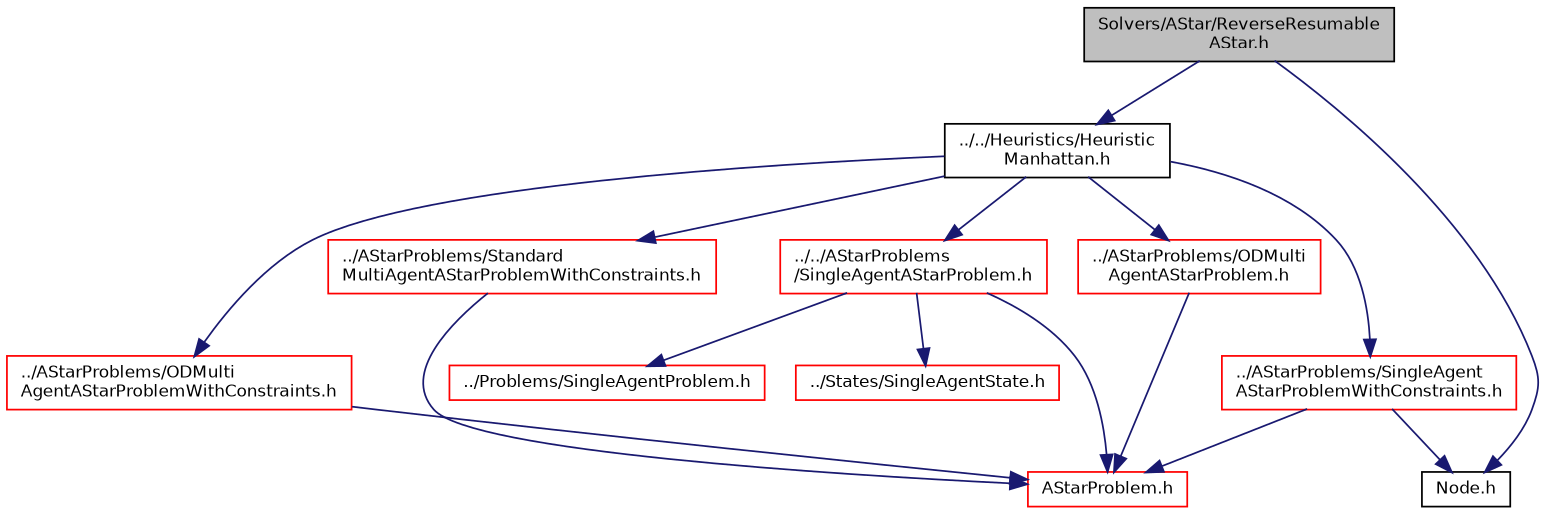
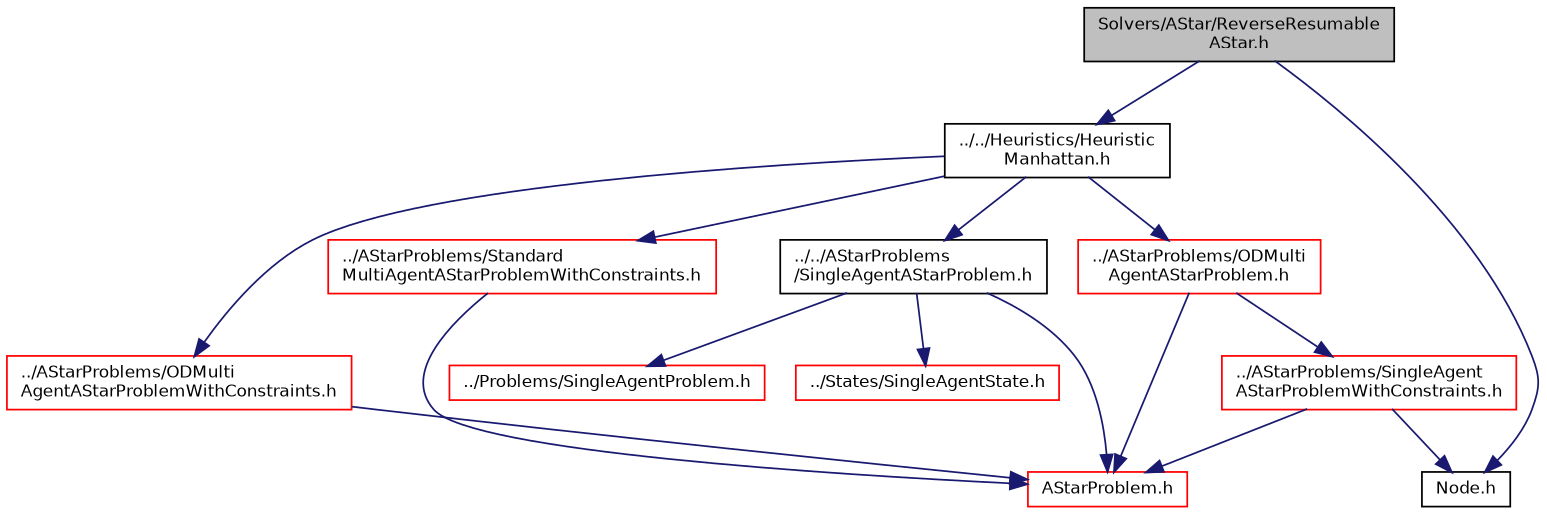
(1306, 214) -> (1277, 320)
(914, 267) -> (914, 267)
